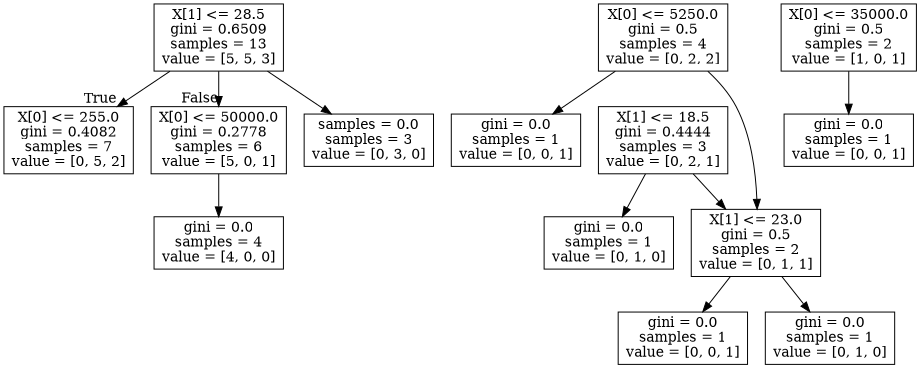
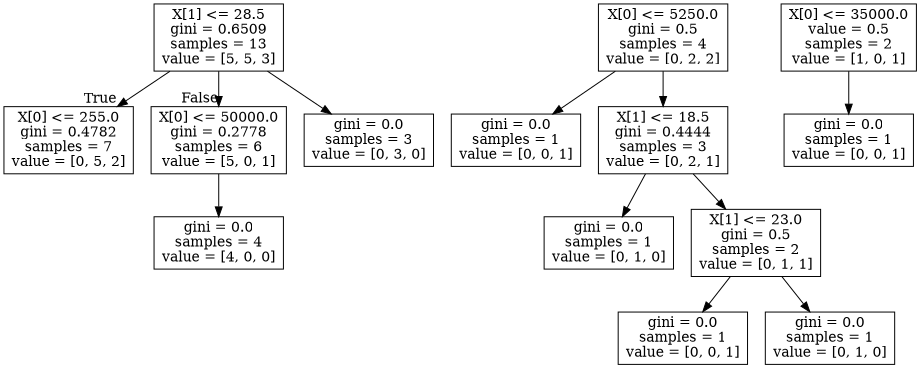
(849, 38) -> (849, 38)
(746, 130) -> (663, 84)
(69, 140) -> (69, 140)
(369, 140) -> (369, 140)
